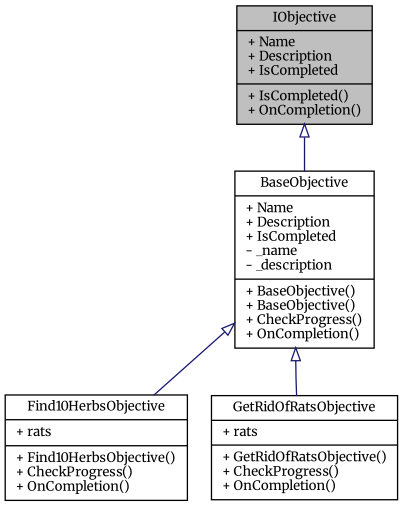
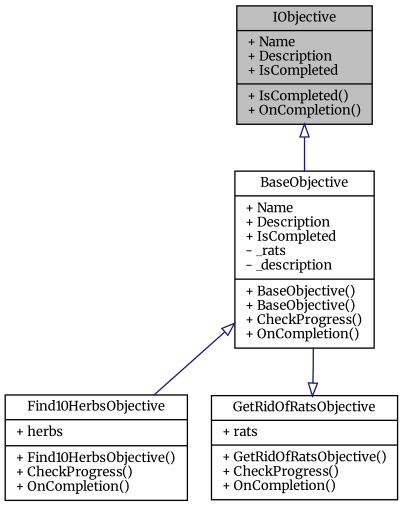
(271, 251) -> (266, 251)
(296, 379) -> (313, 365)
(34, 432) -> (40, 432)
